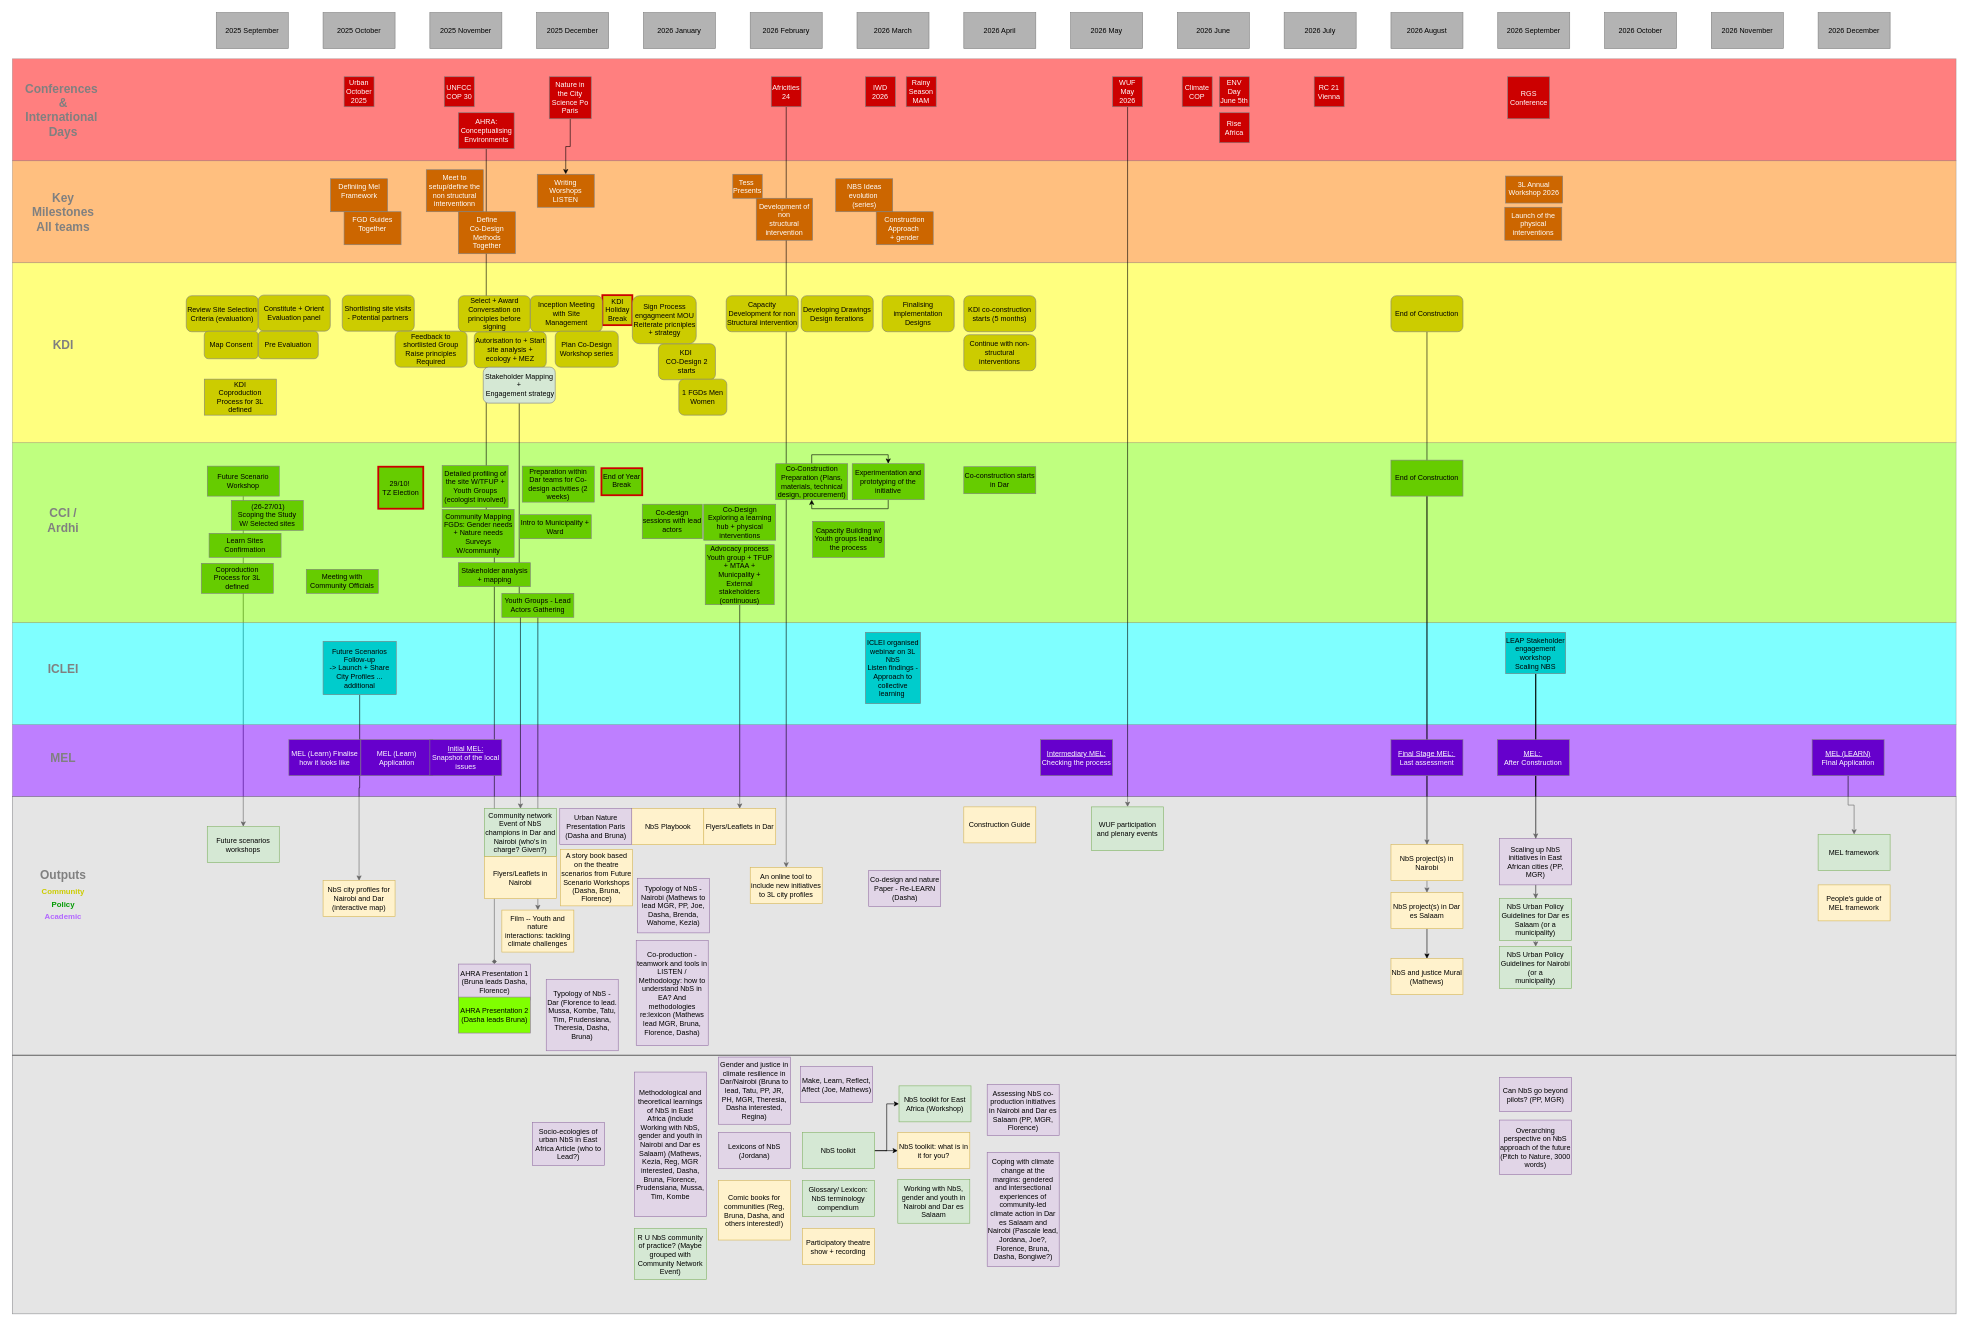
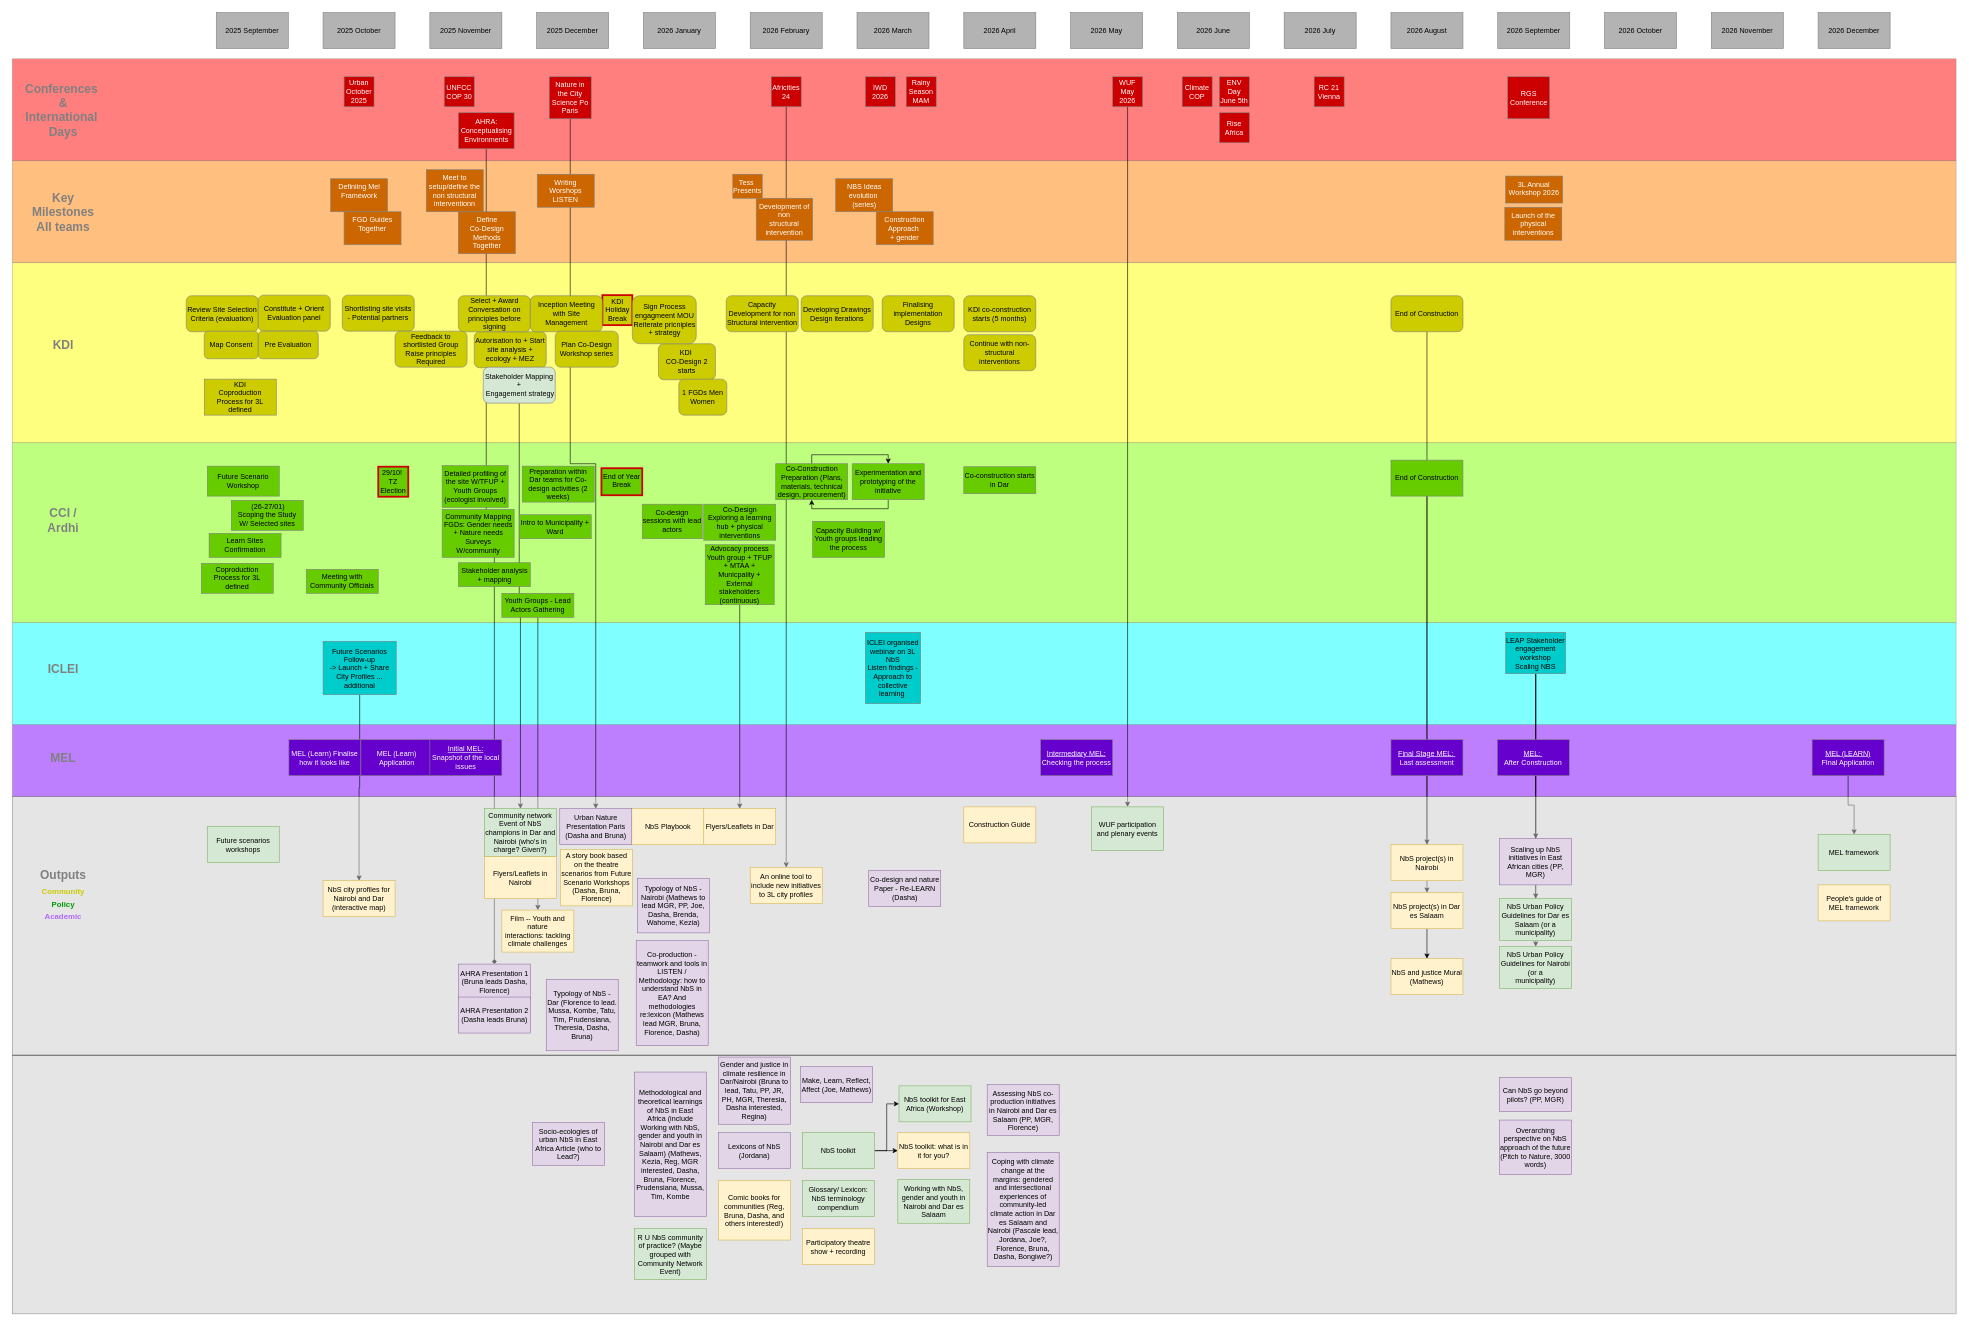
(568, 146) -> (596, 573)
(401, 488) -> (393, 482)
(243, 821) -> none
(494, 1015) -> (494, 1015)
